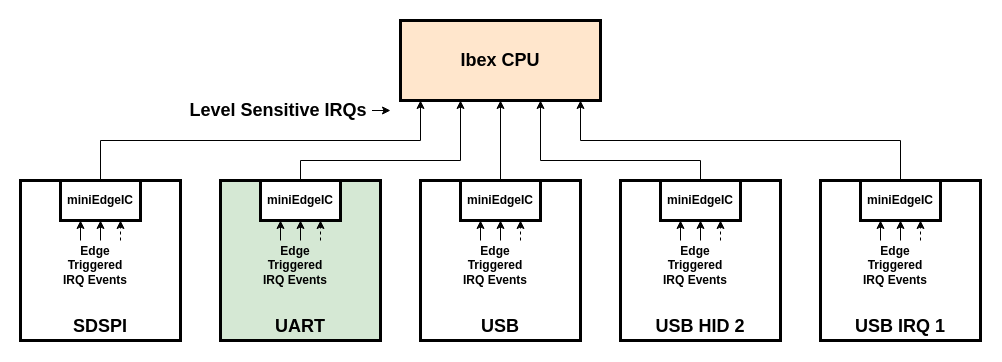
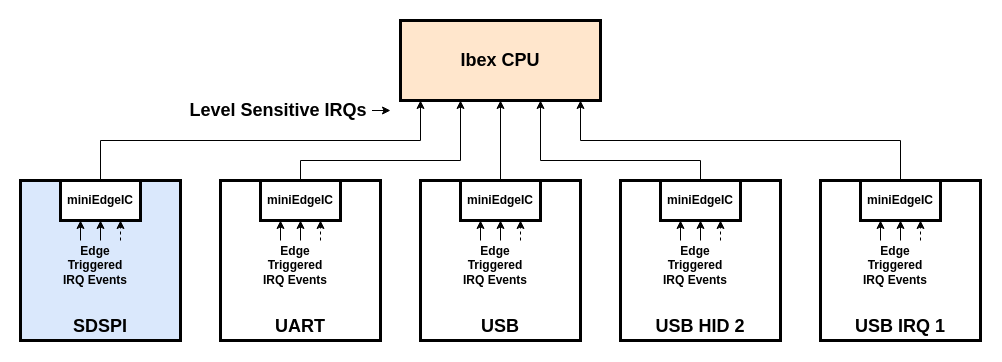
(101, 261) -> (101, 261)
(301, 261) -> (301, 261)
